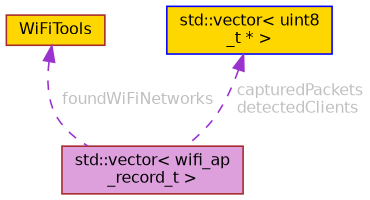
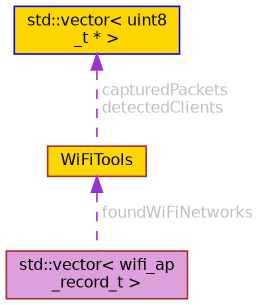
(218, 112) -> (97, 108)
